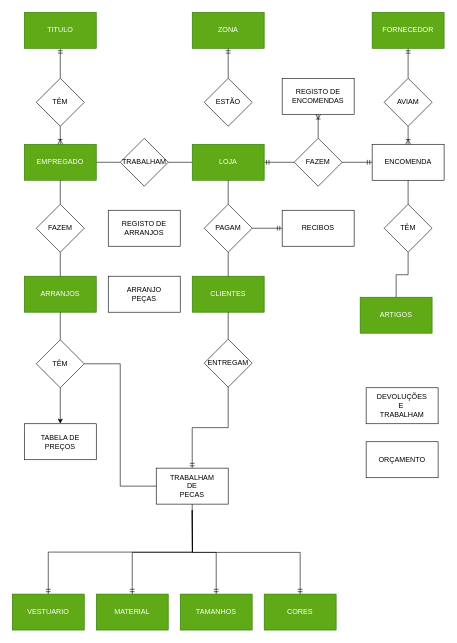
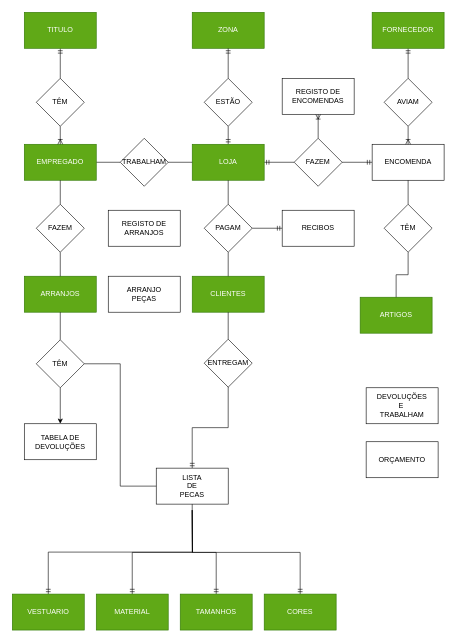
none -> (228, 135)
(60, 442) -> (60, 442)
(192, 486) -> (192, 486)
